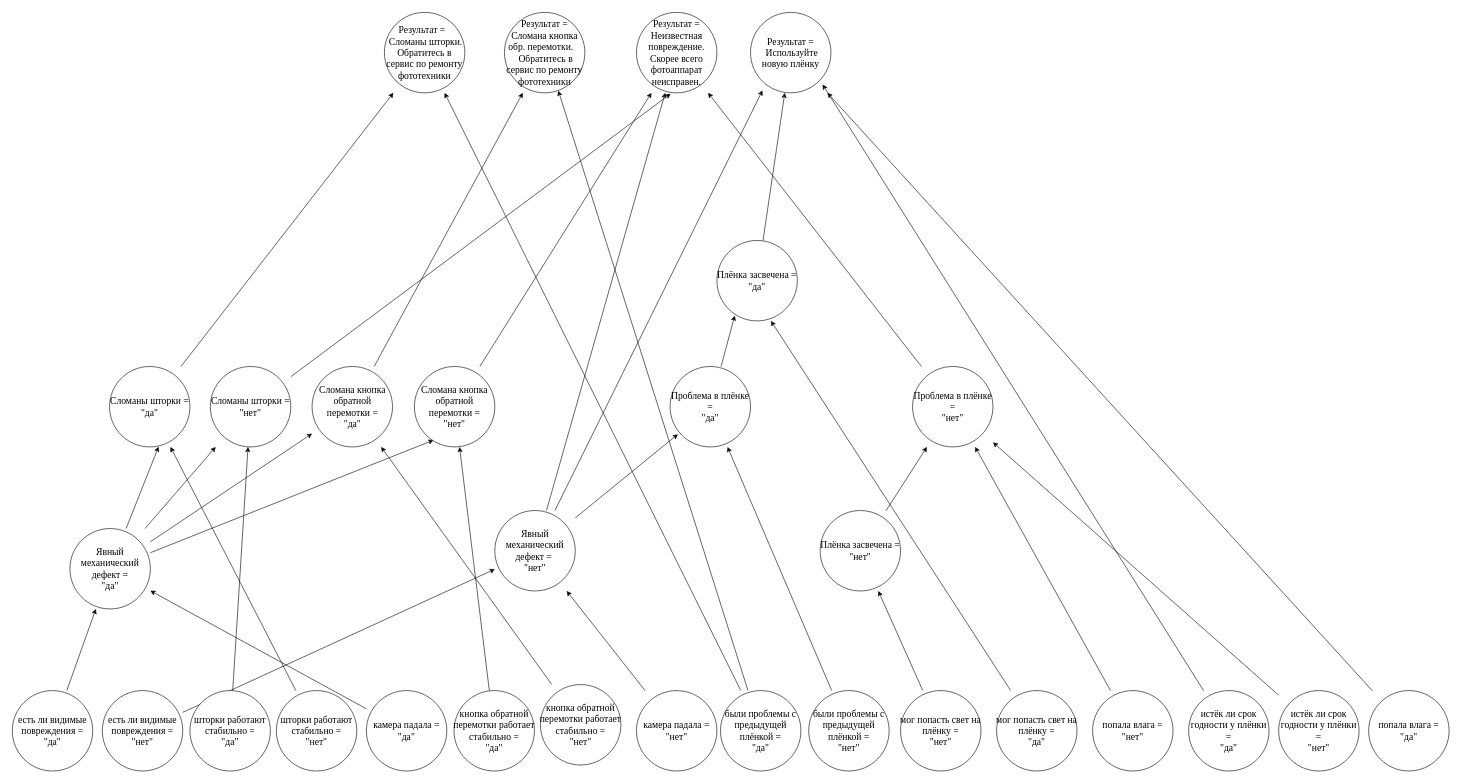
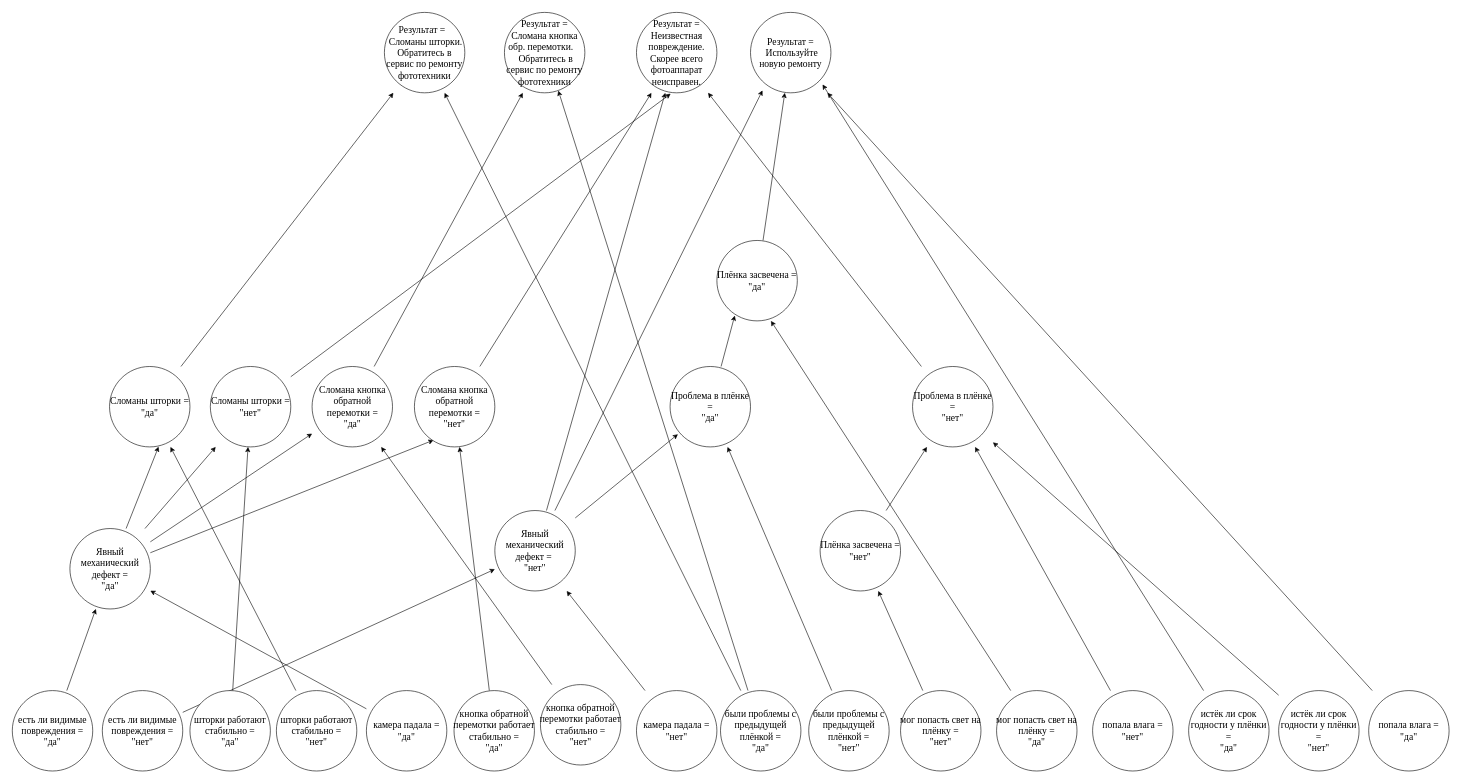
(791, 53) -> (791, 53)
